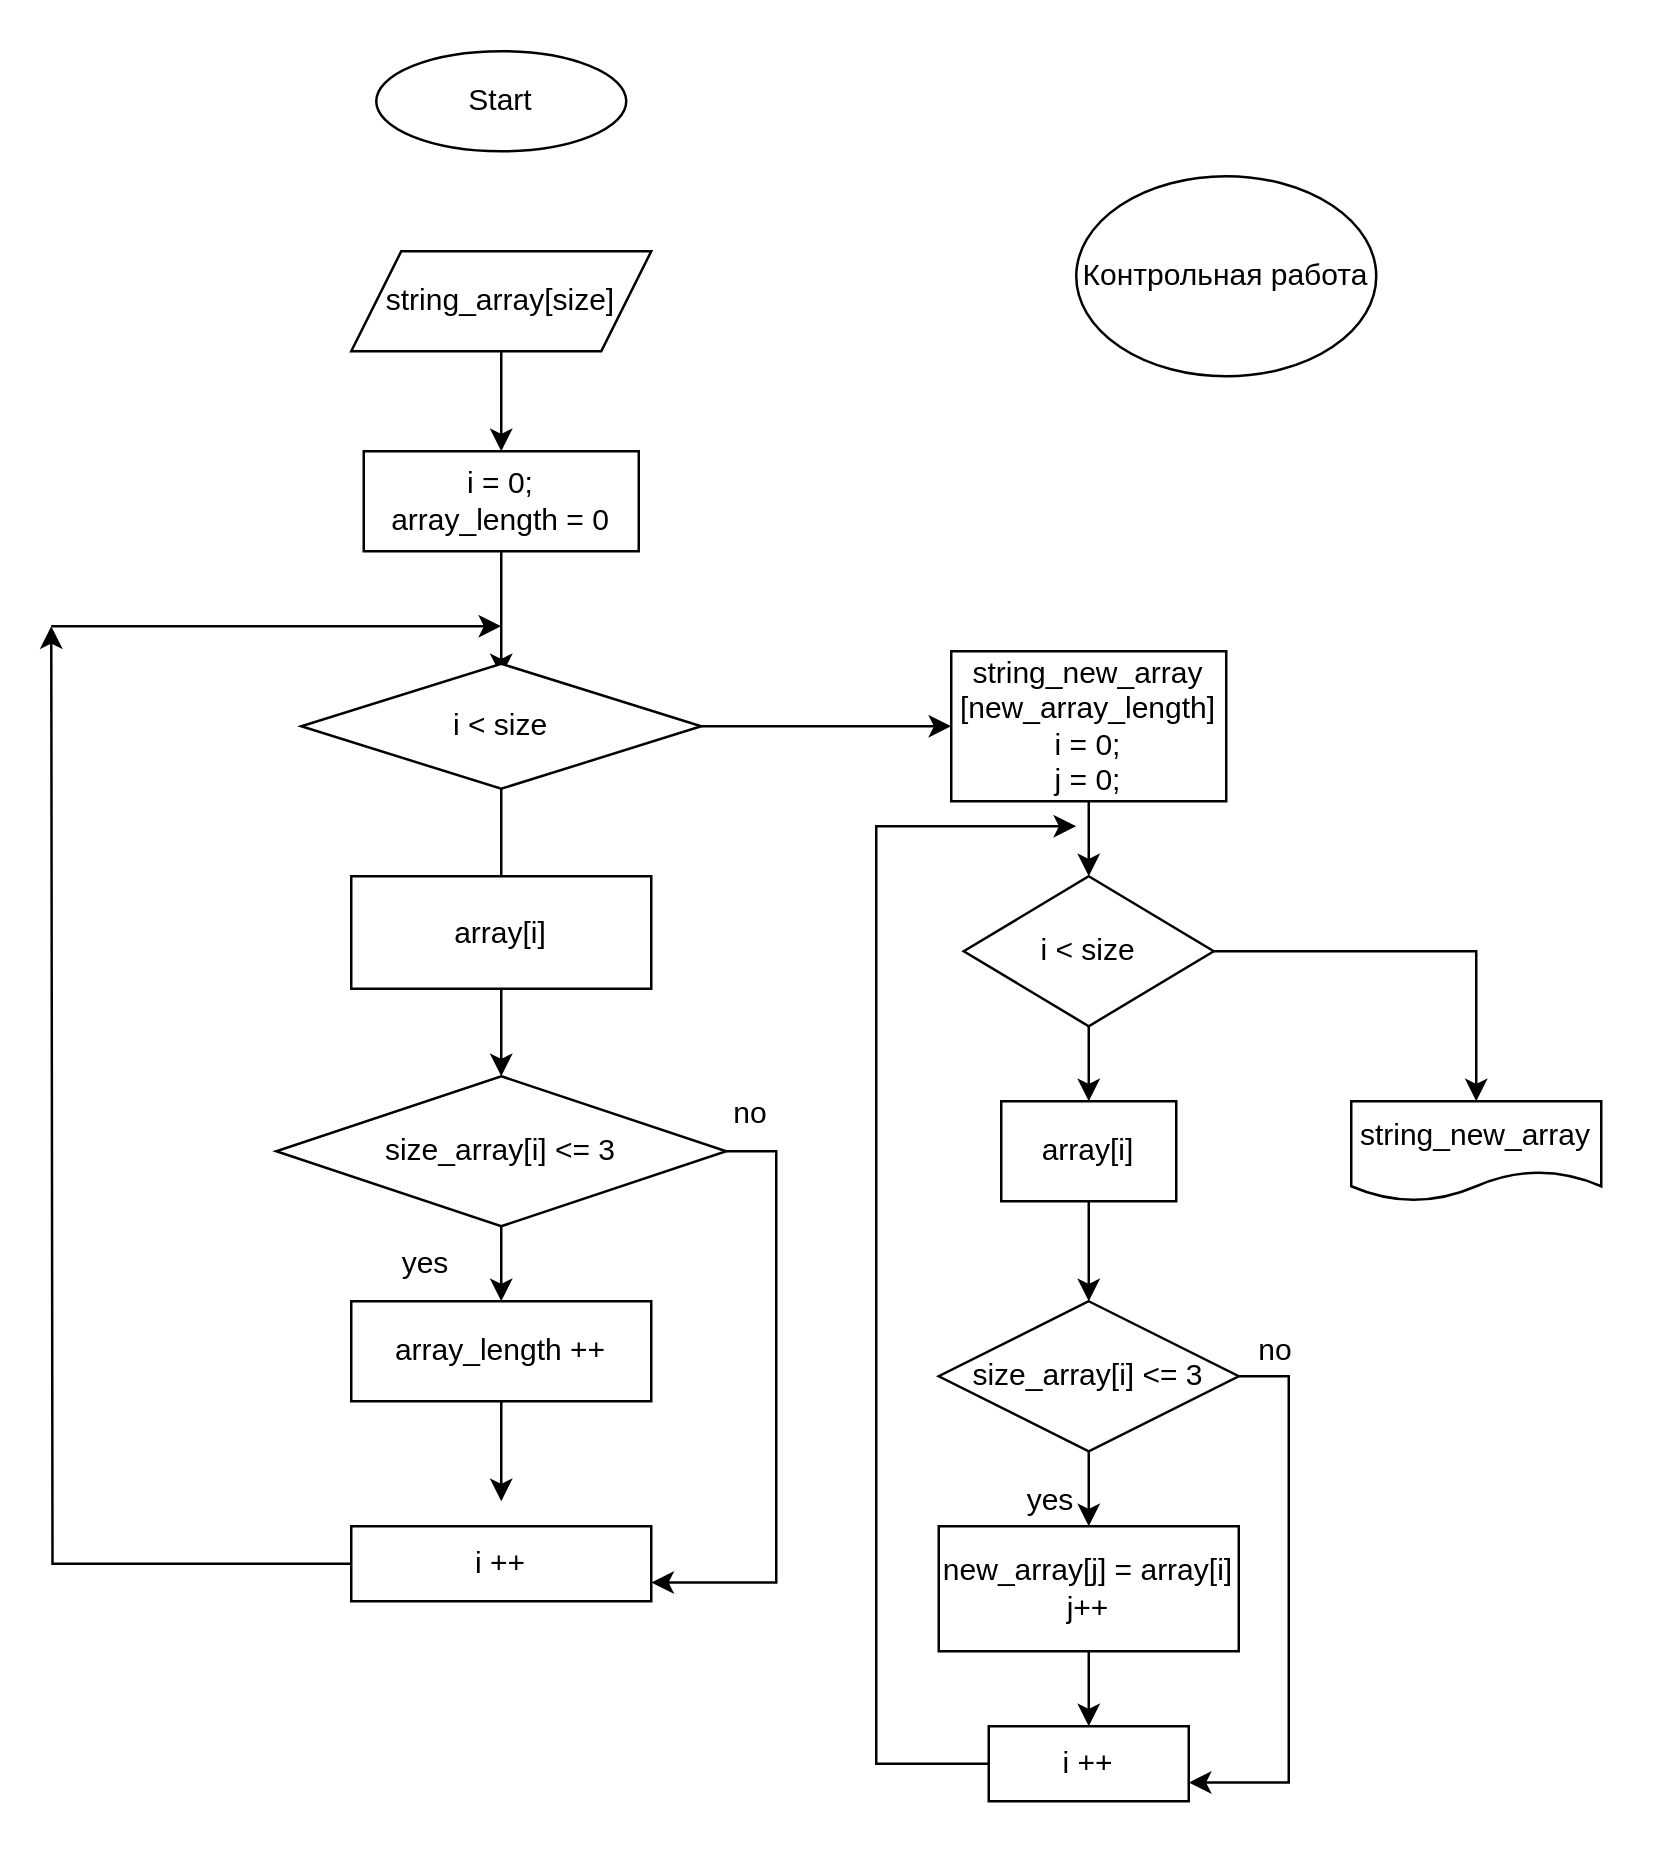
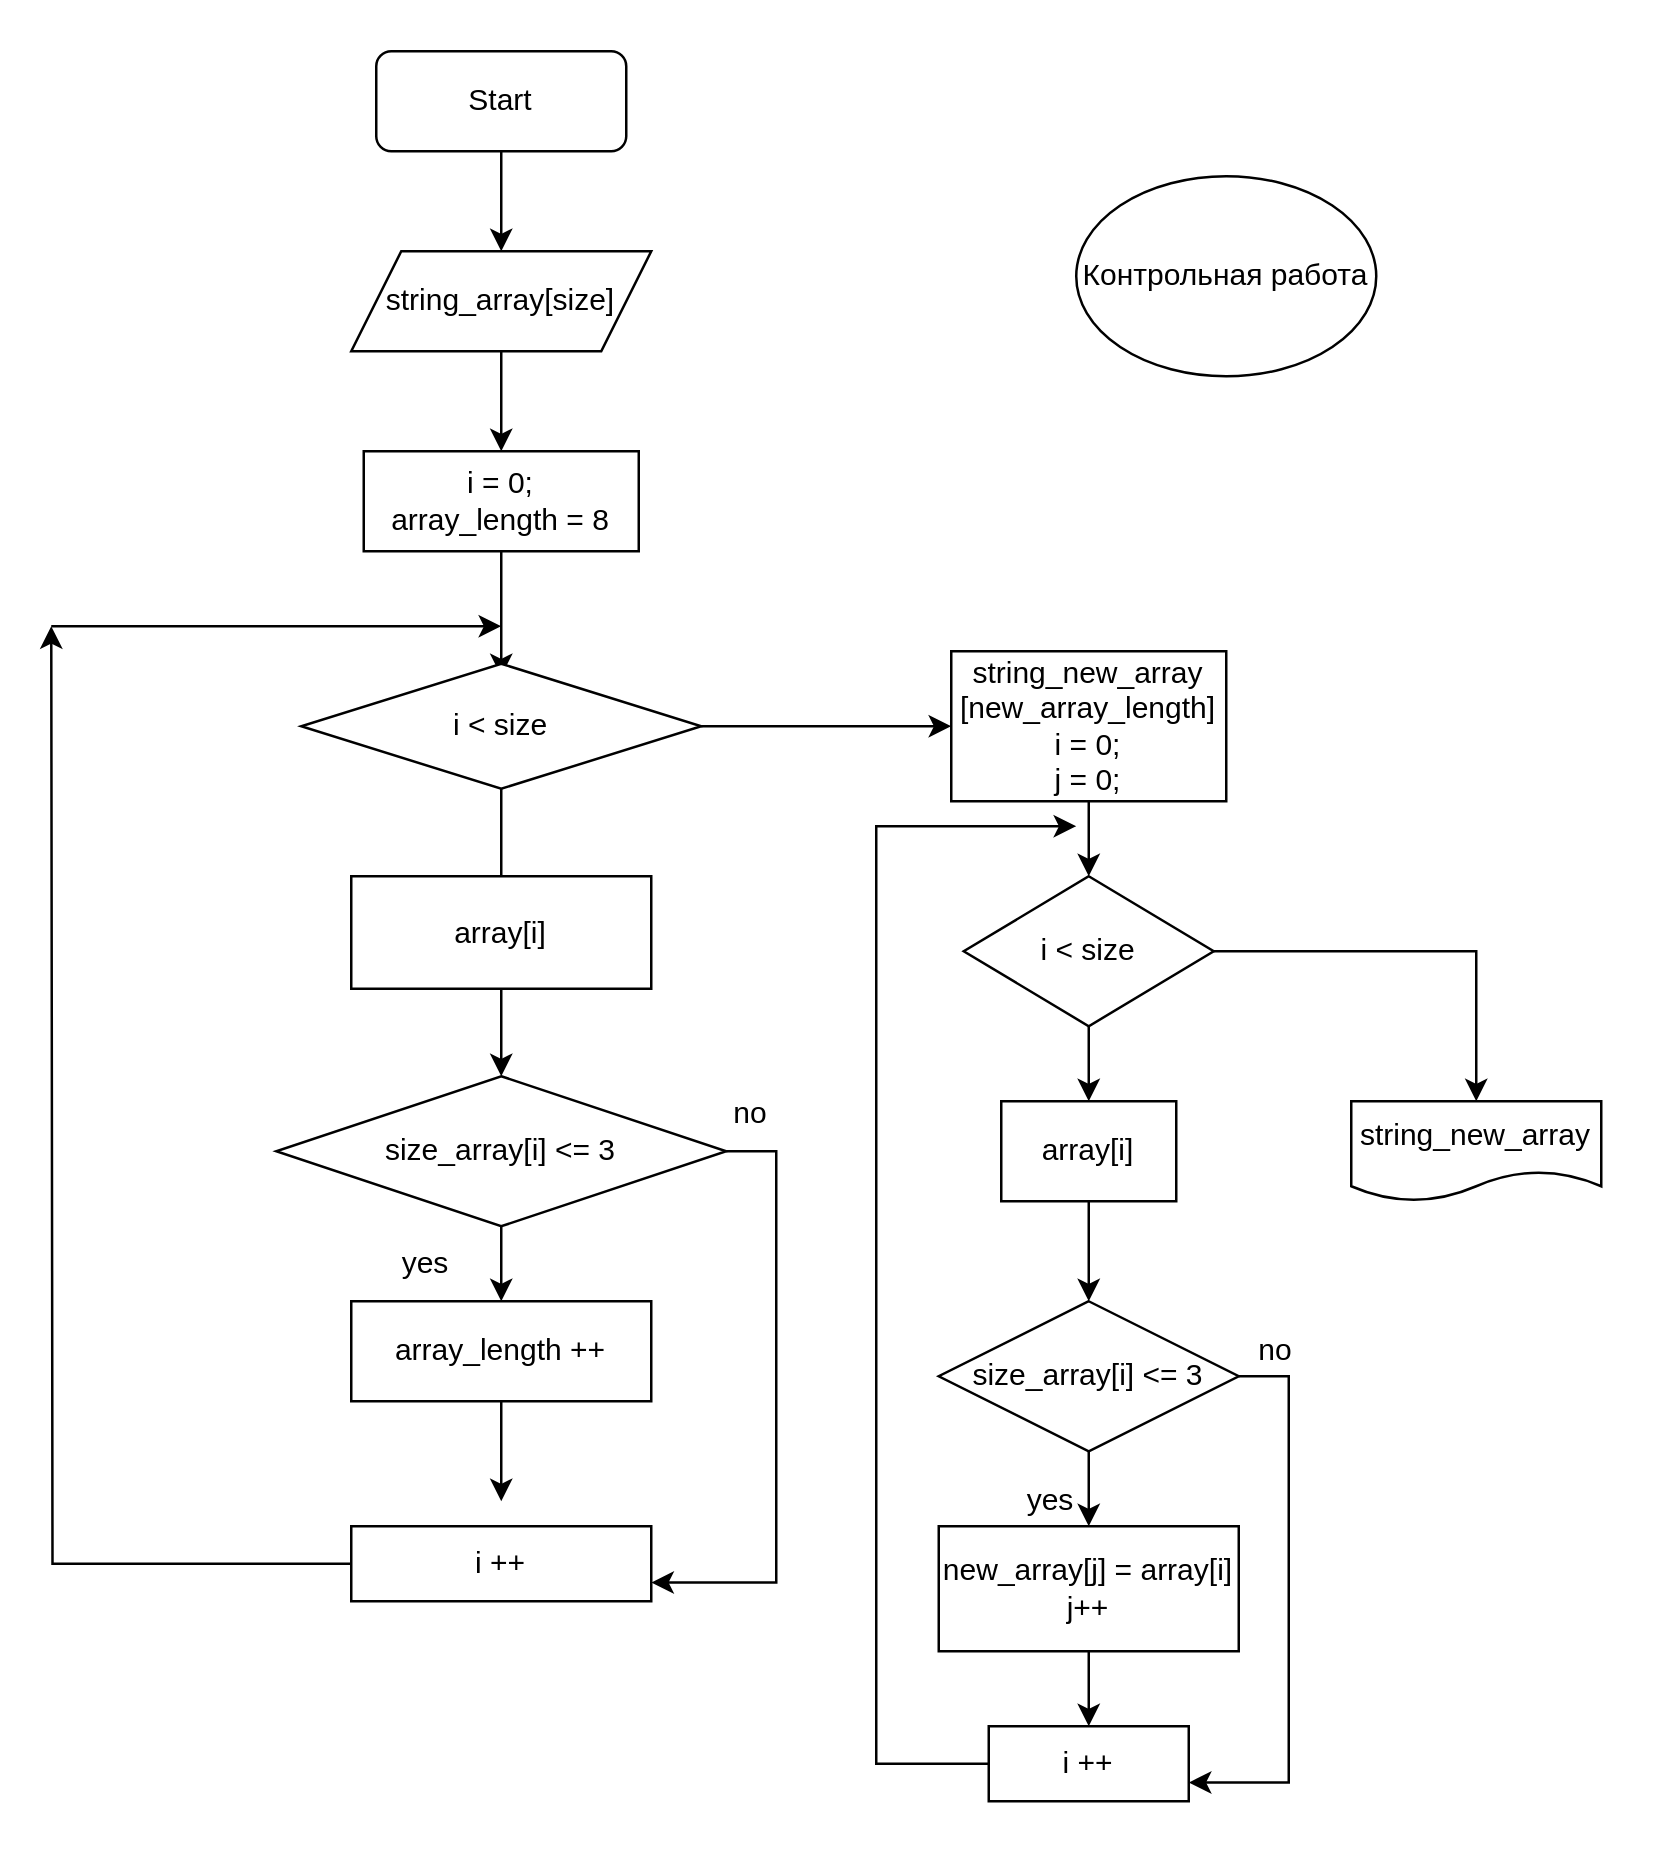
(501, 101) -> (501, 101)
none -> (501, 193)
(501, 501) -> (501, 501)
